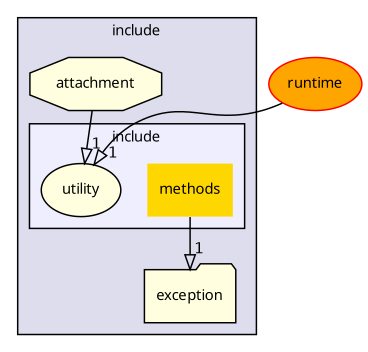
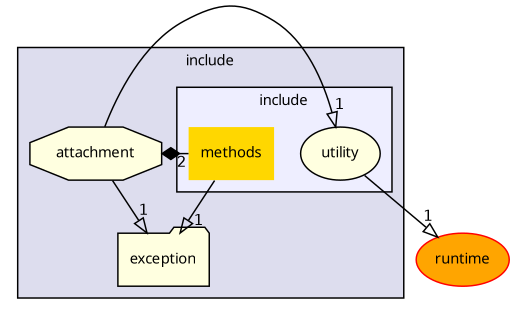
(187, 112) -> (395, 201)
none -> (186, 154)
none -> (126, 200)
